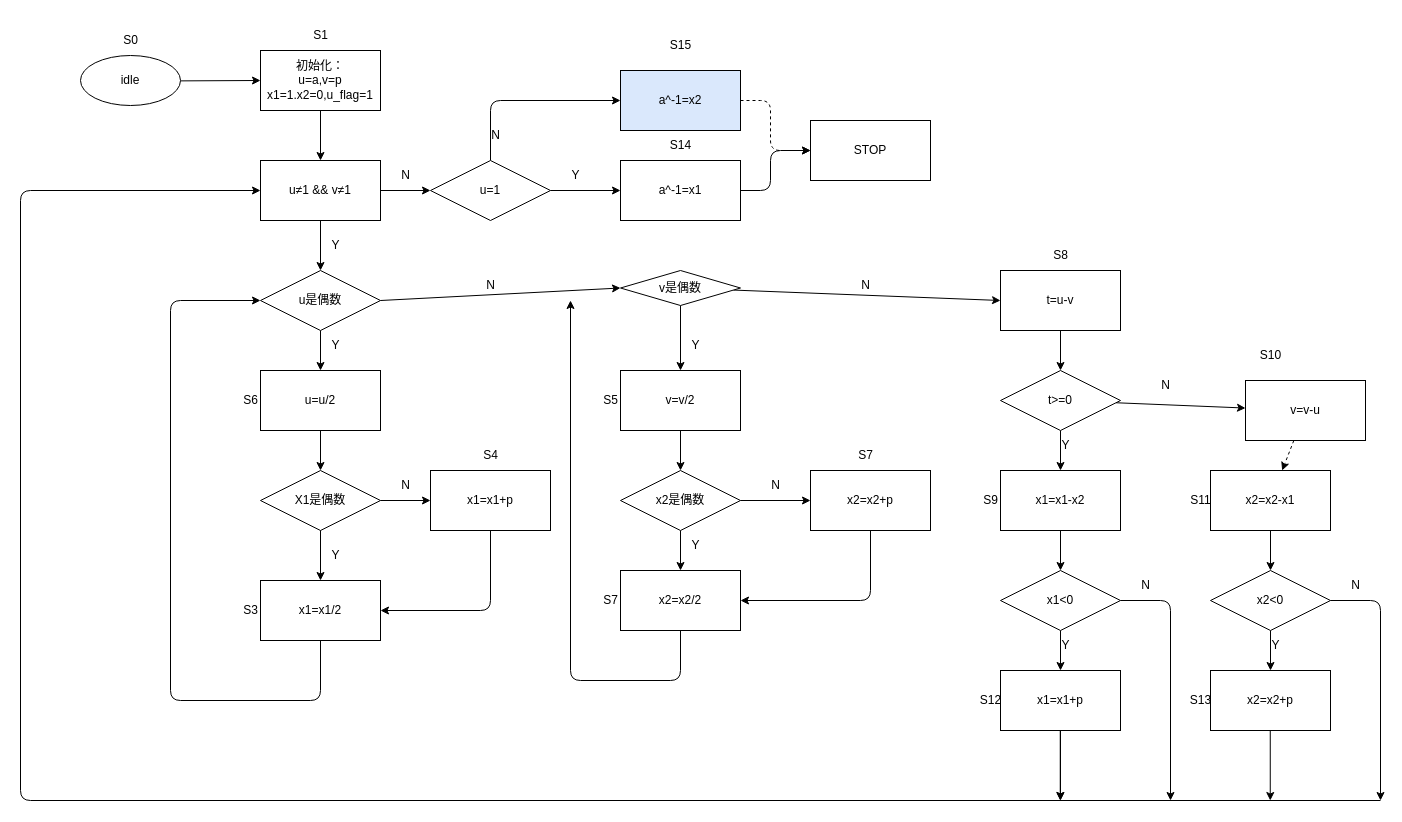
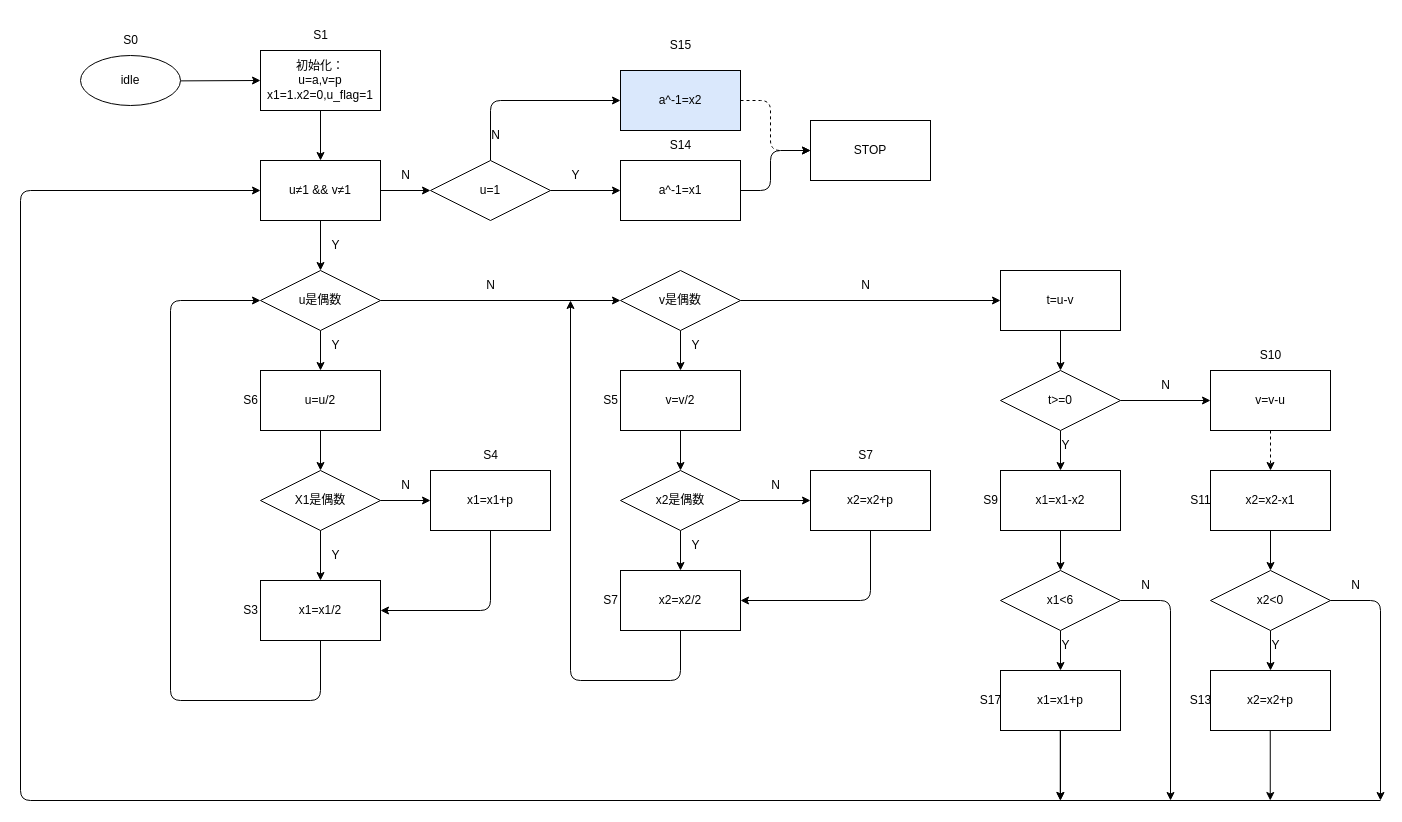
(1061, 256) -> none
(681, 288) -> (681, 301)
(1306, 411) -> (1271, 401)
(1061, 601) -> (1061, 601)
(991, 701) -> (991, 701)
